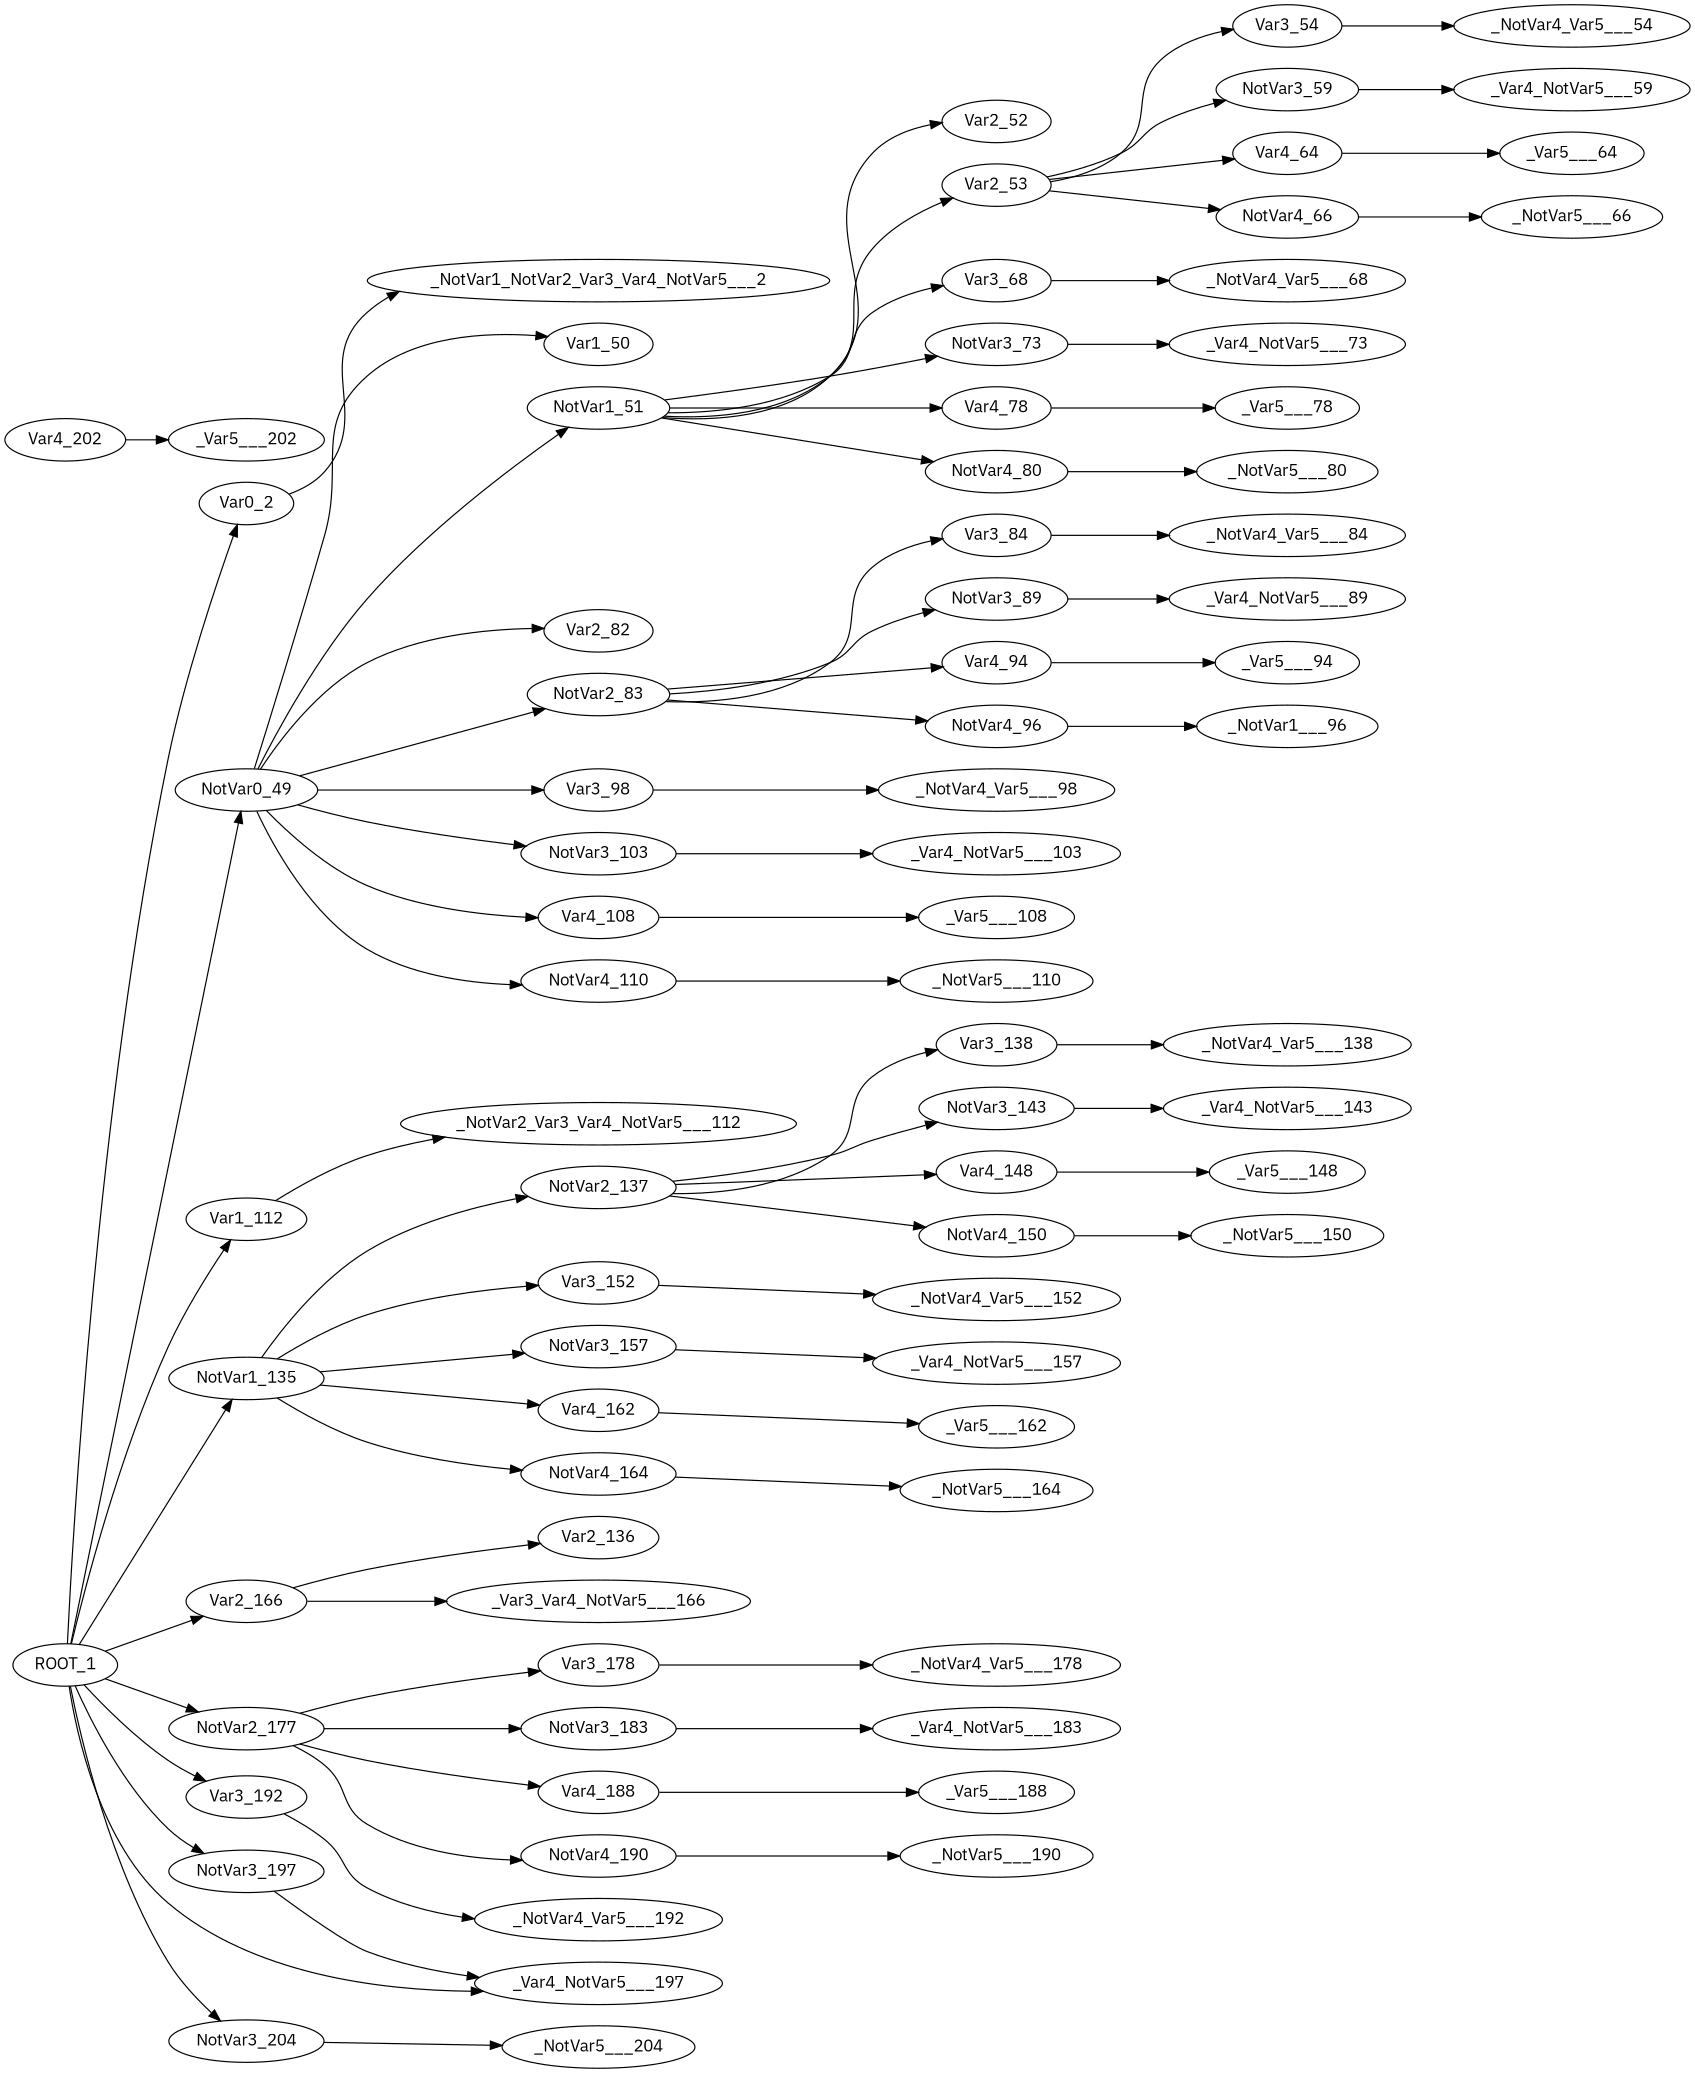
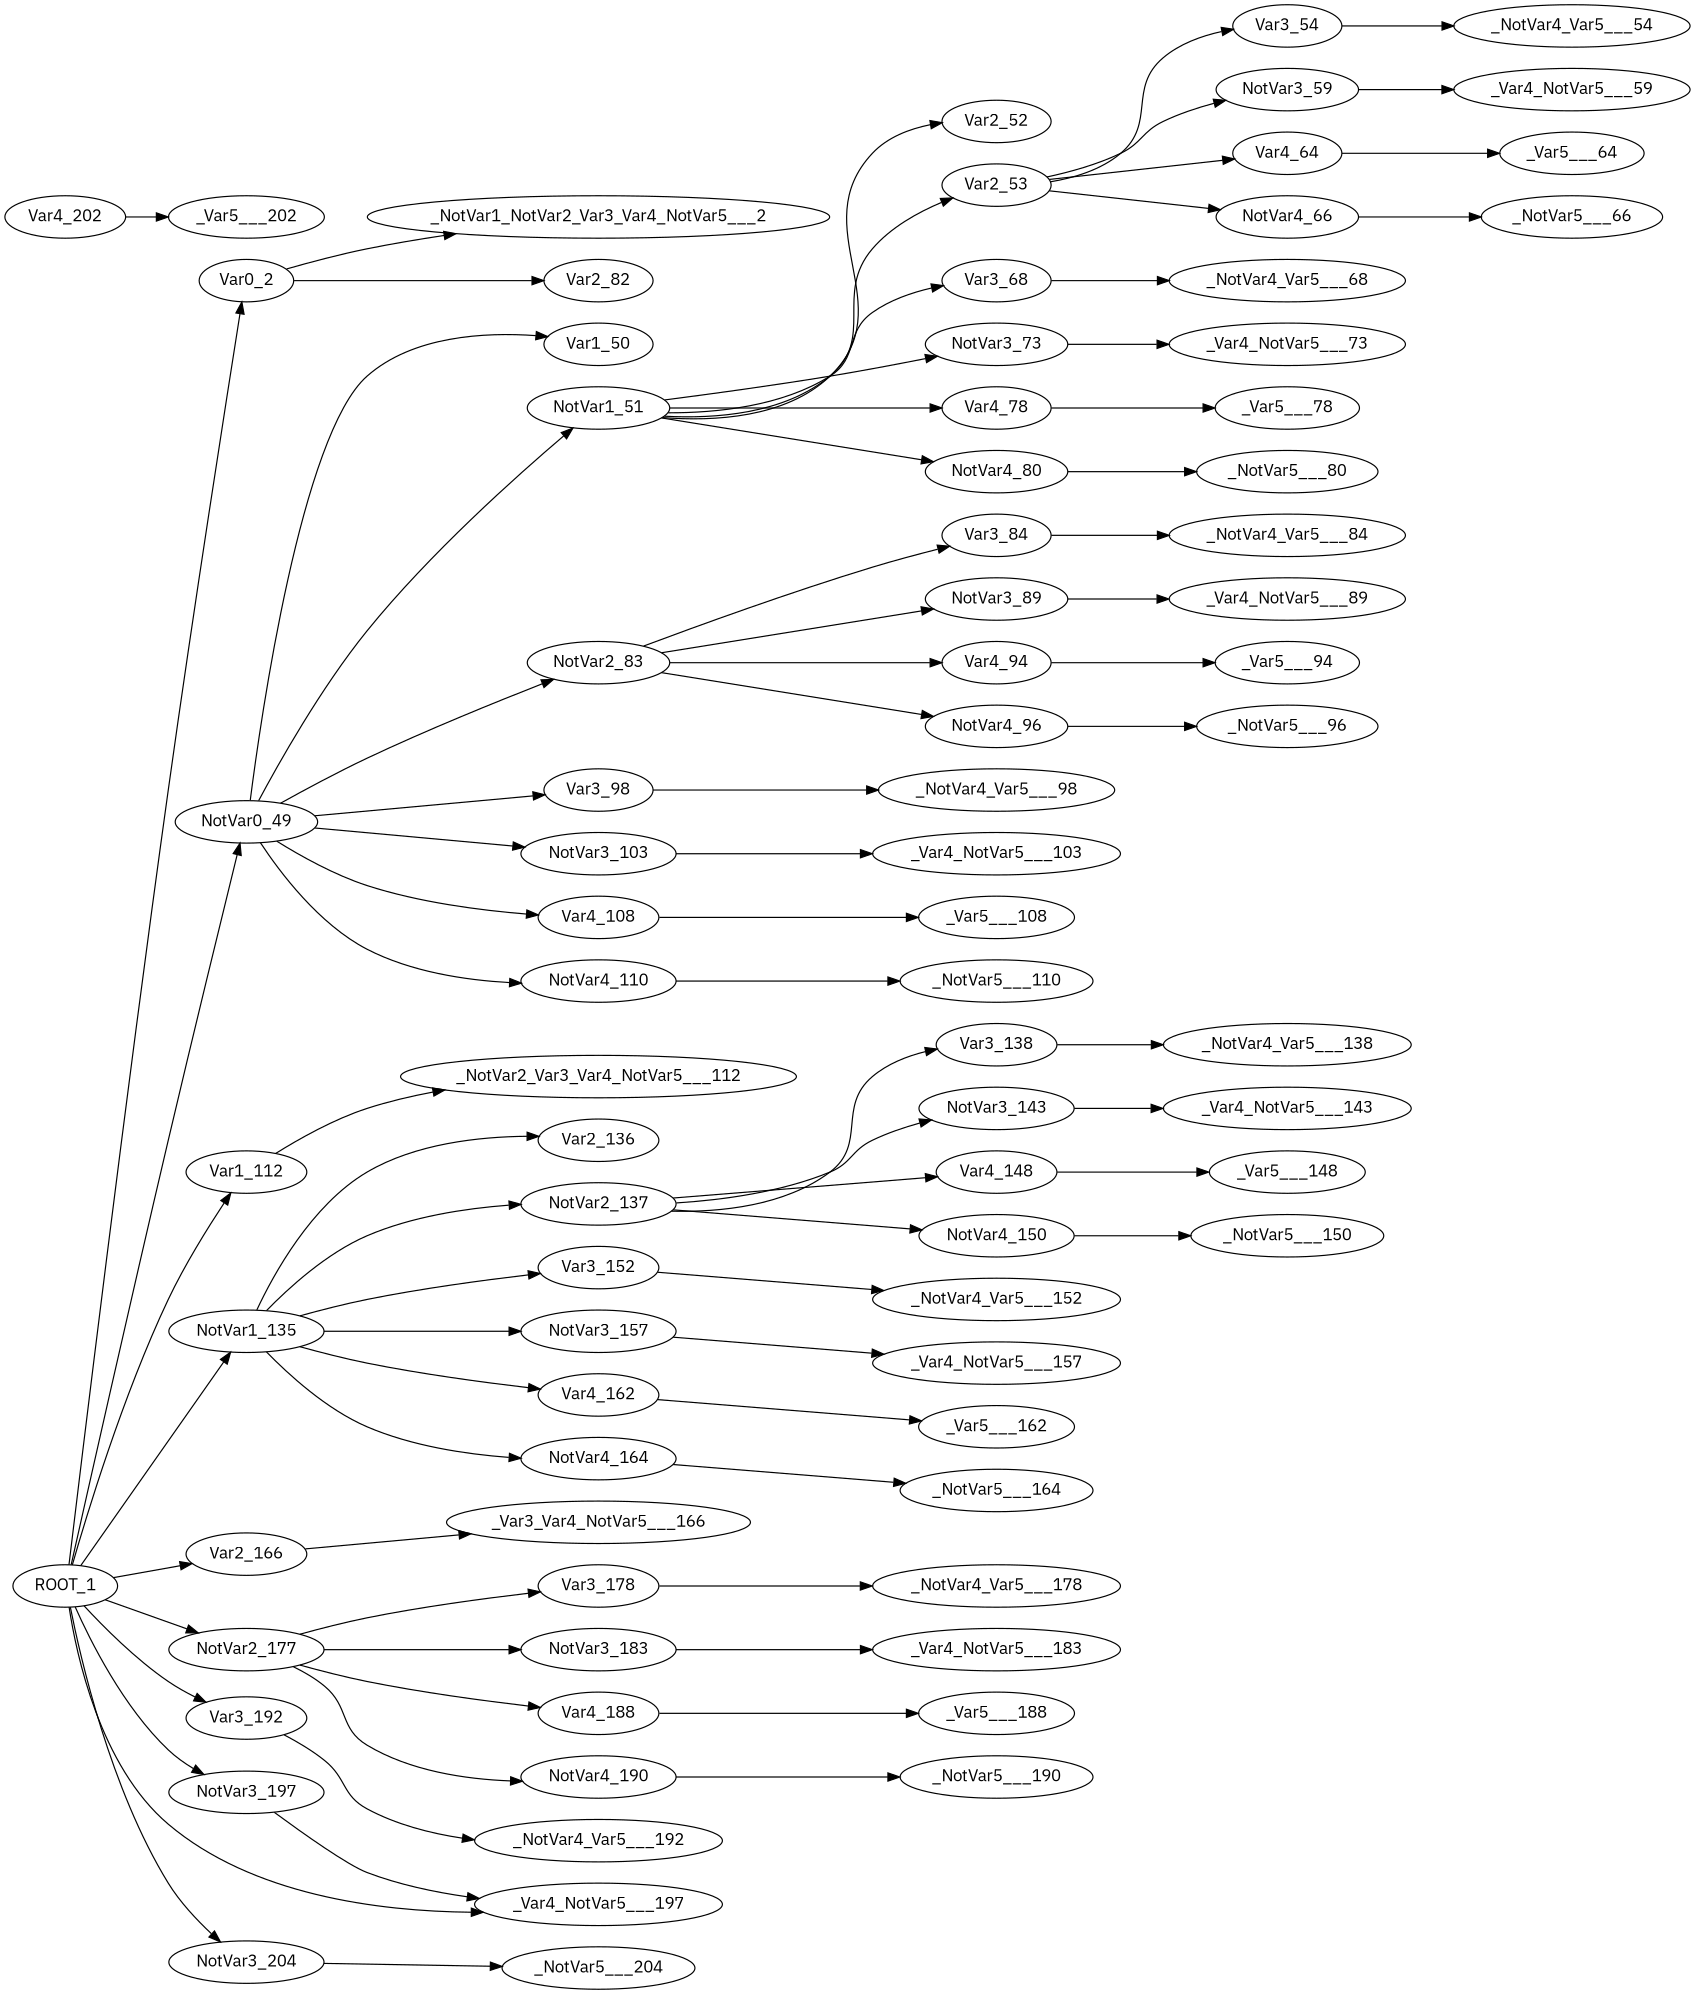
(375, 659) -> (413, 281)
(1287, 726) -> (1287, 726)
(410, 1562) -> (362, 1176)
